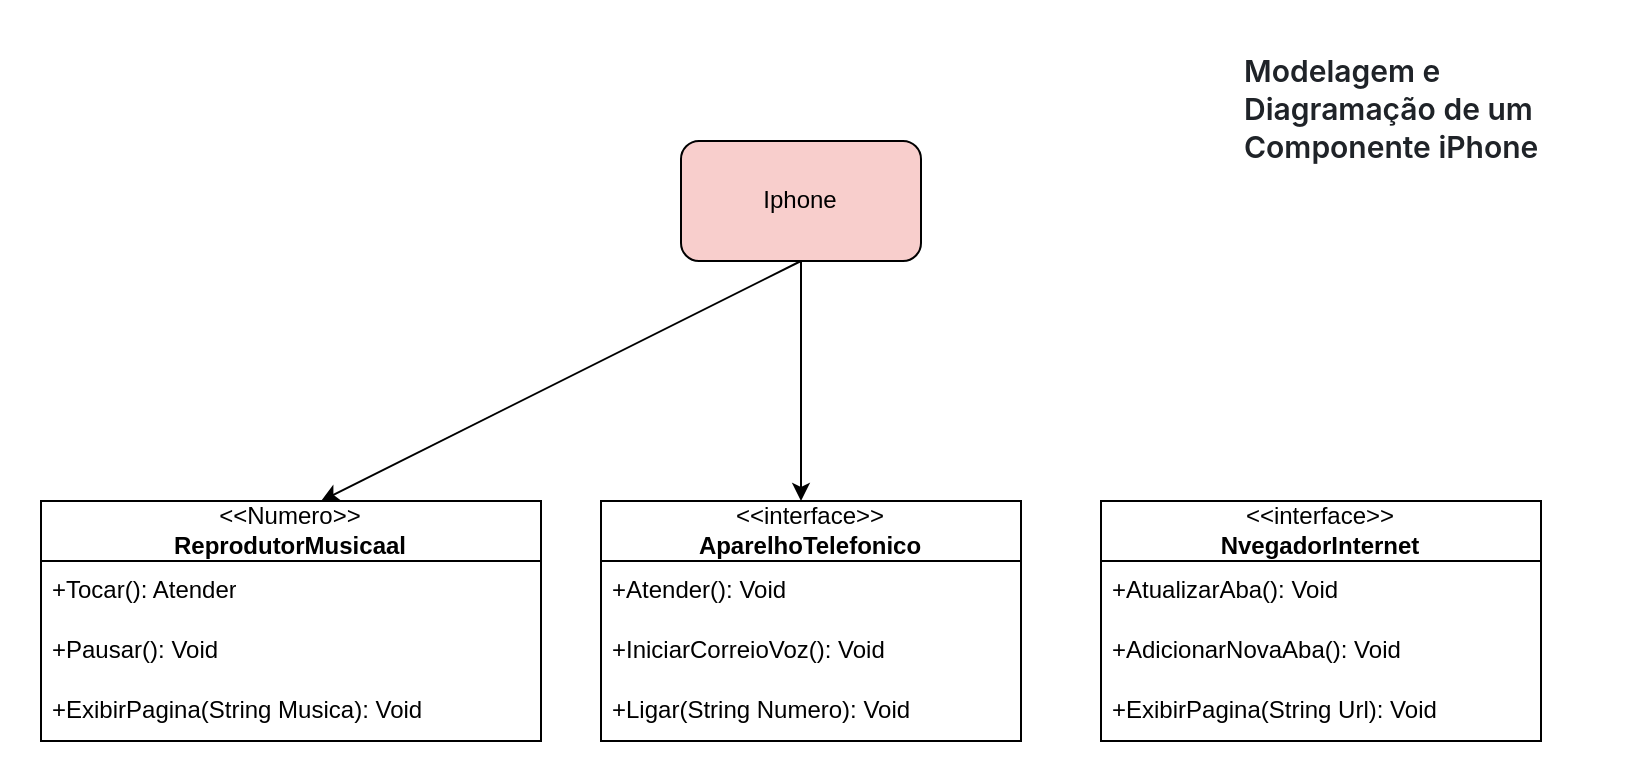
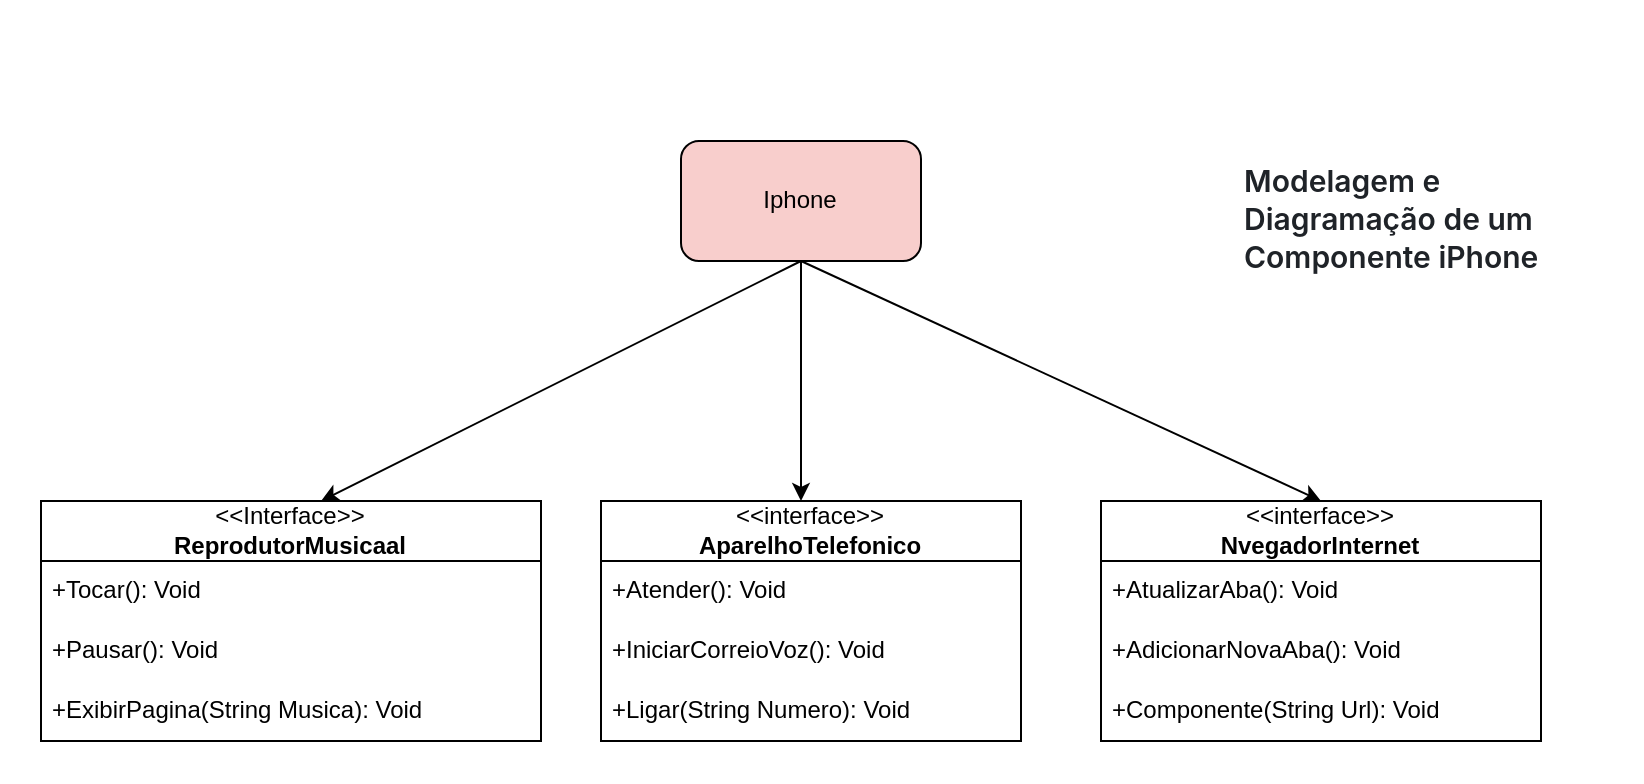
(1421, 161) -> (1421, 271)
none -> (1057, 379)
(291, 531) -> (291, 531)
(161, 591) -> (138, 591)
(1293, 711) -> (1289, 711)
